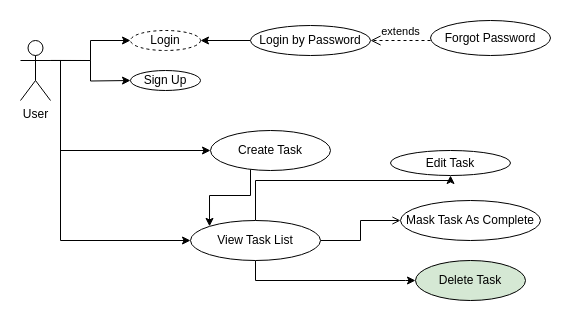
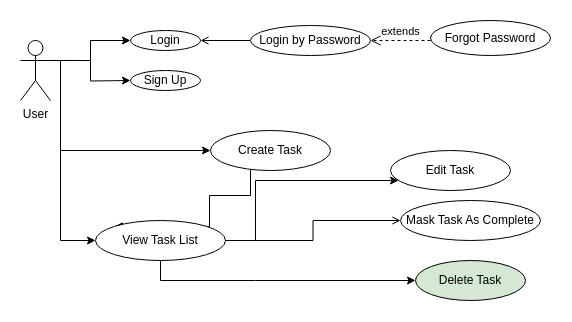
(166, 41) -> (166, 41)
(208, 41) -> (206, 41)
(451, 163) -> (451, 171)
(256, 241) -> (161, 241)
